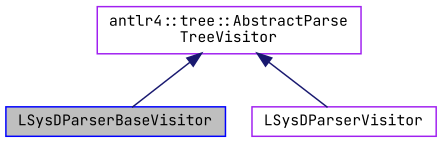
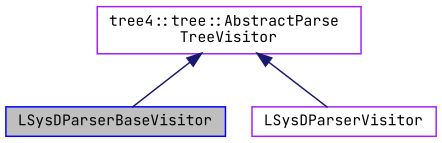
(229, 30) -> (229, 30)
